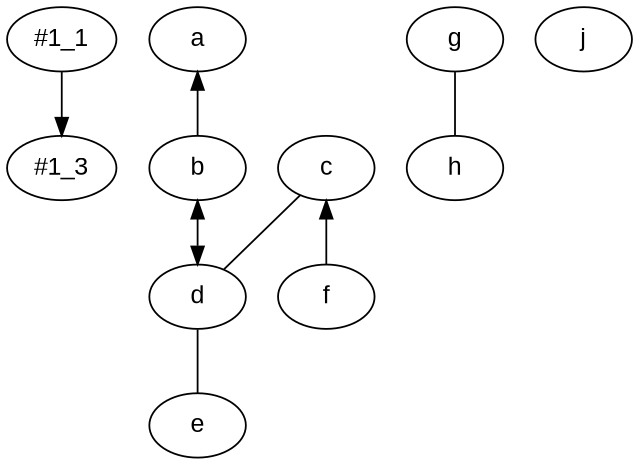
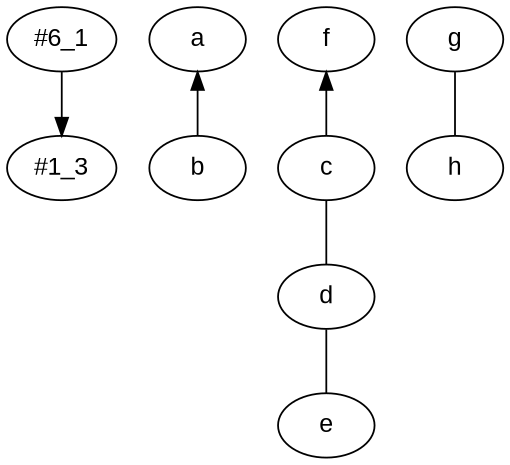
(62, 39) -> (62, 39)
(584, 39) -> none
(198, 232) -> none
(326, 242) -> (326, 113)
